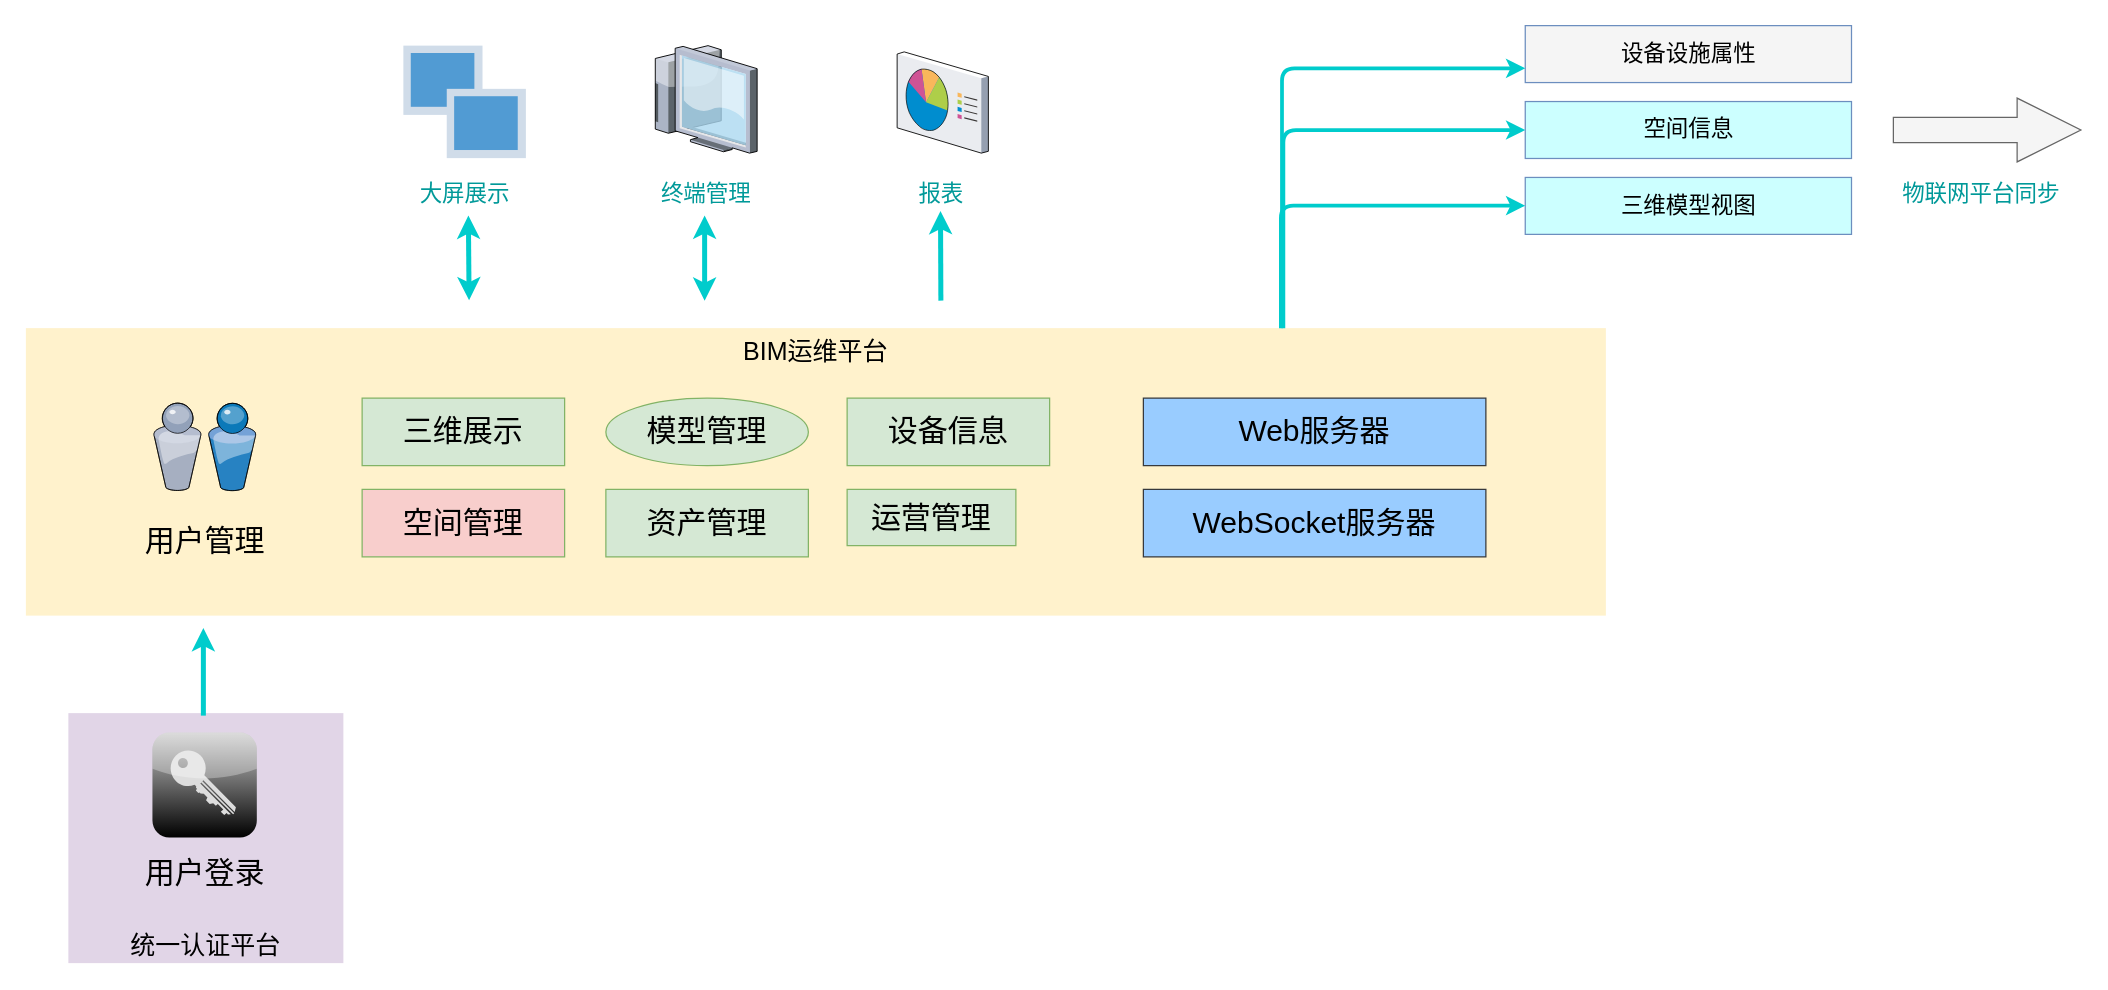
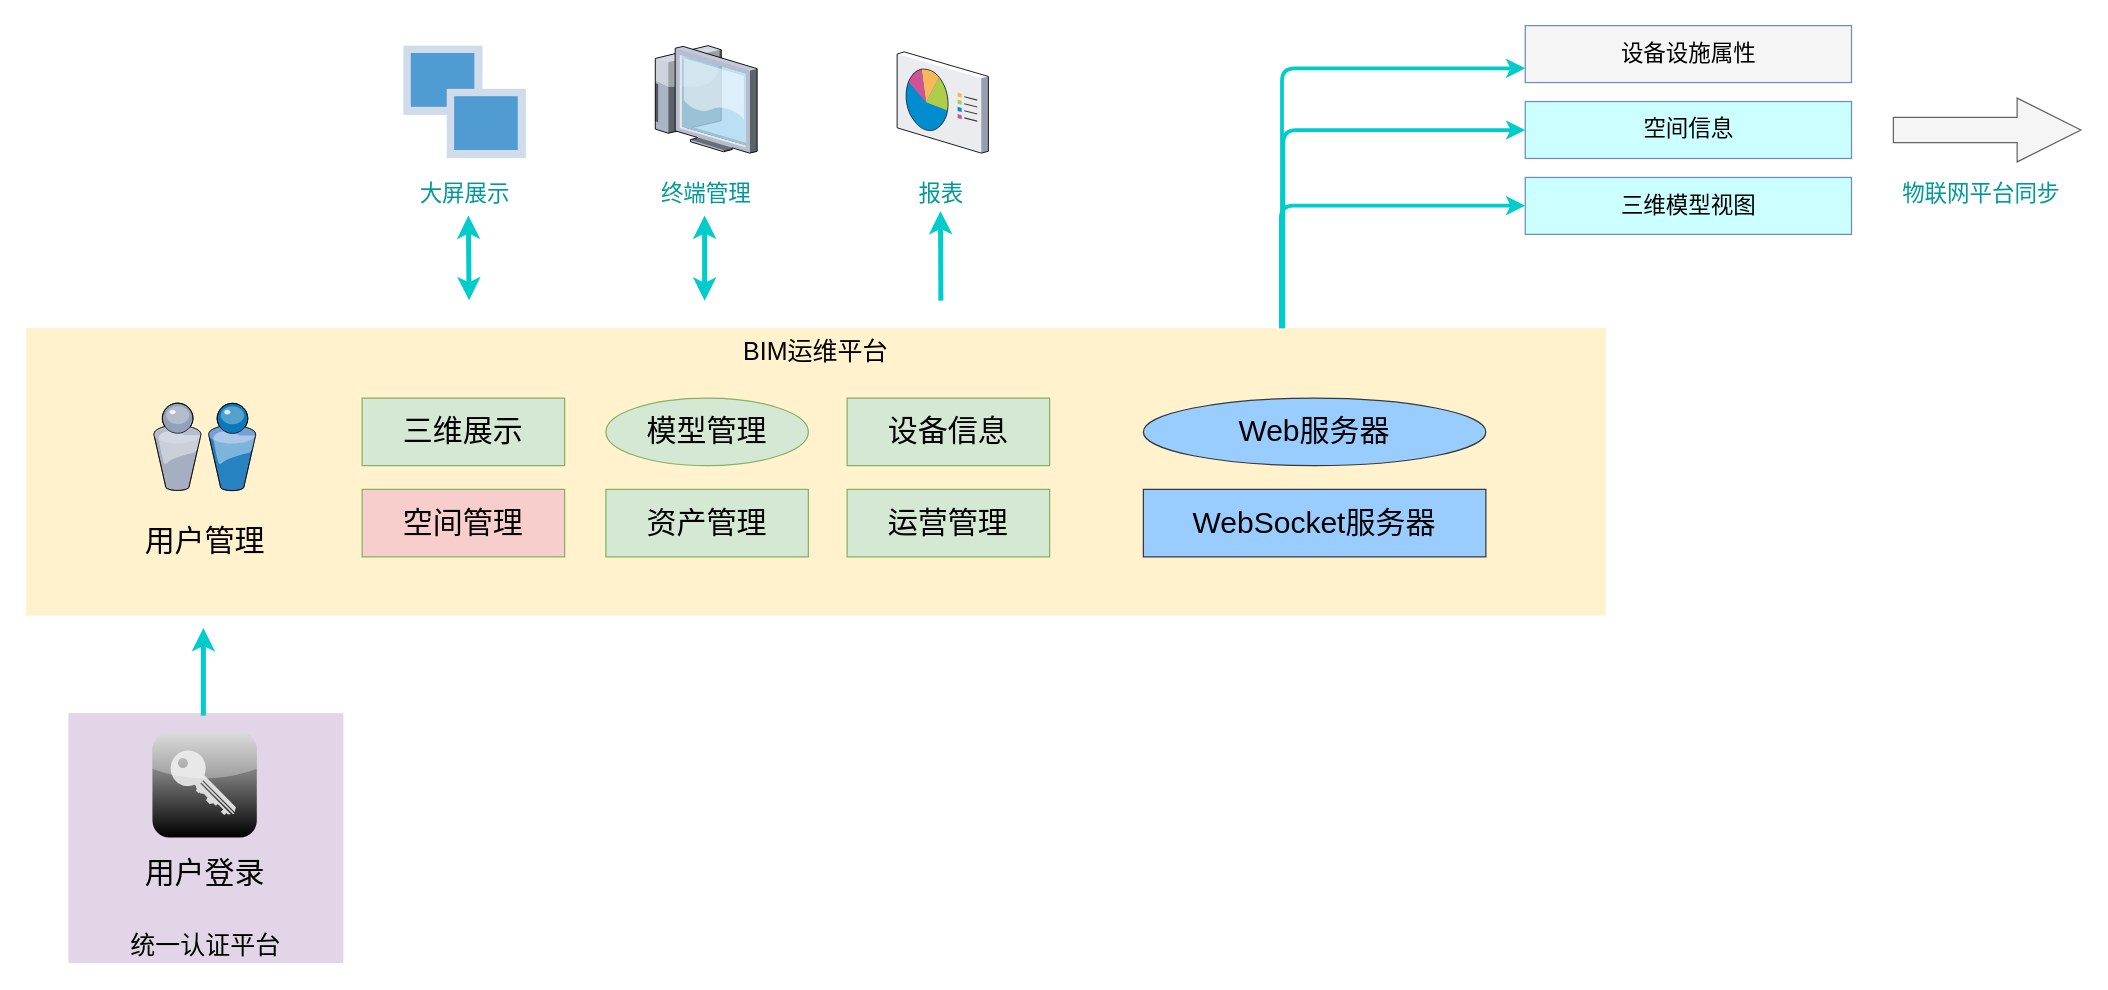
(1314, 432) -> (1314, 432)
(931, 518) -> (948, 523)
